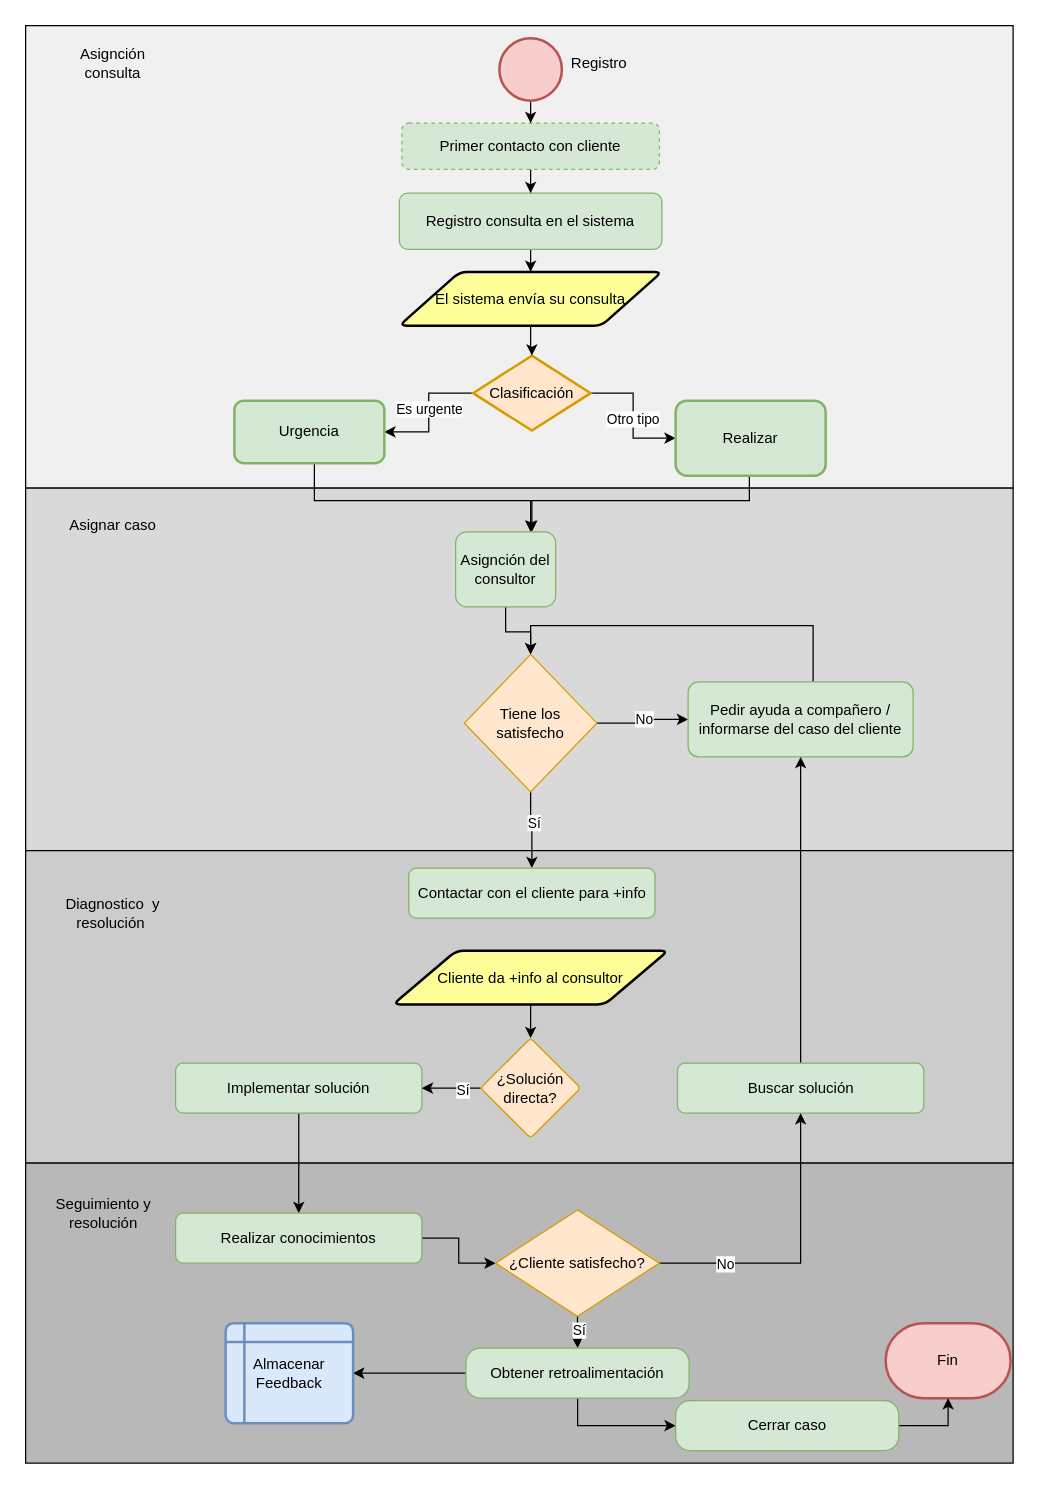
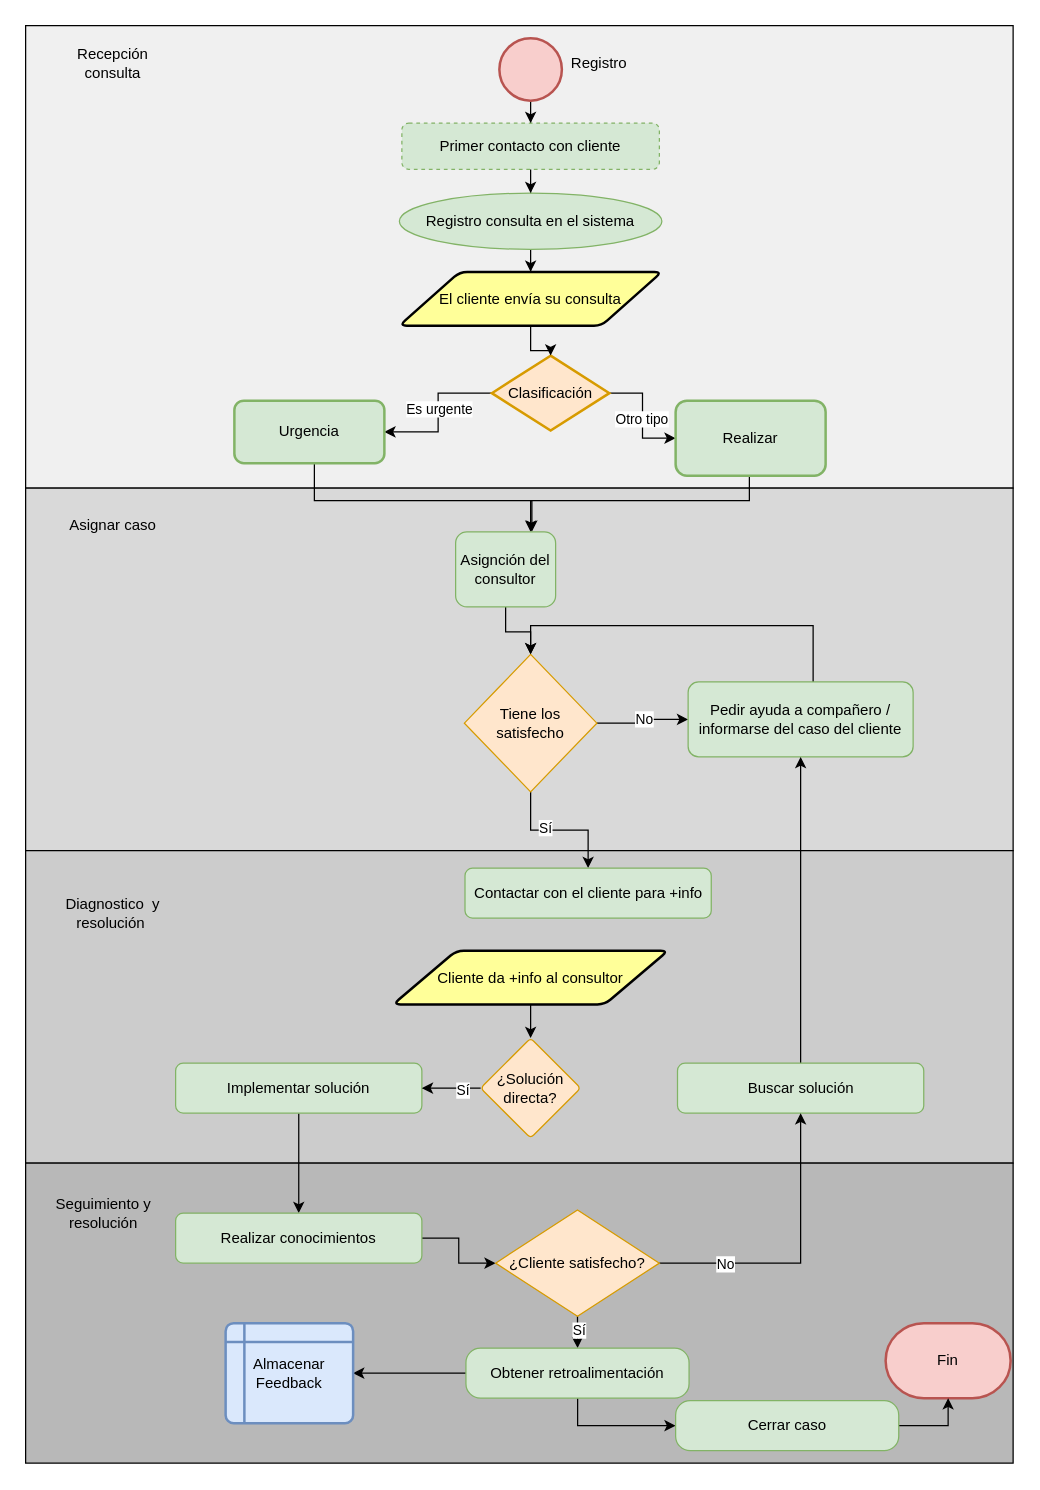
(113, 63) -> (113, 63)
(531, 221) -> (531, 221)
(531, 299) -> (531, 299)
(532, 393) -> (551, 393)
(532, 893) -> (588, 893)
